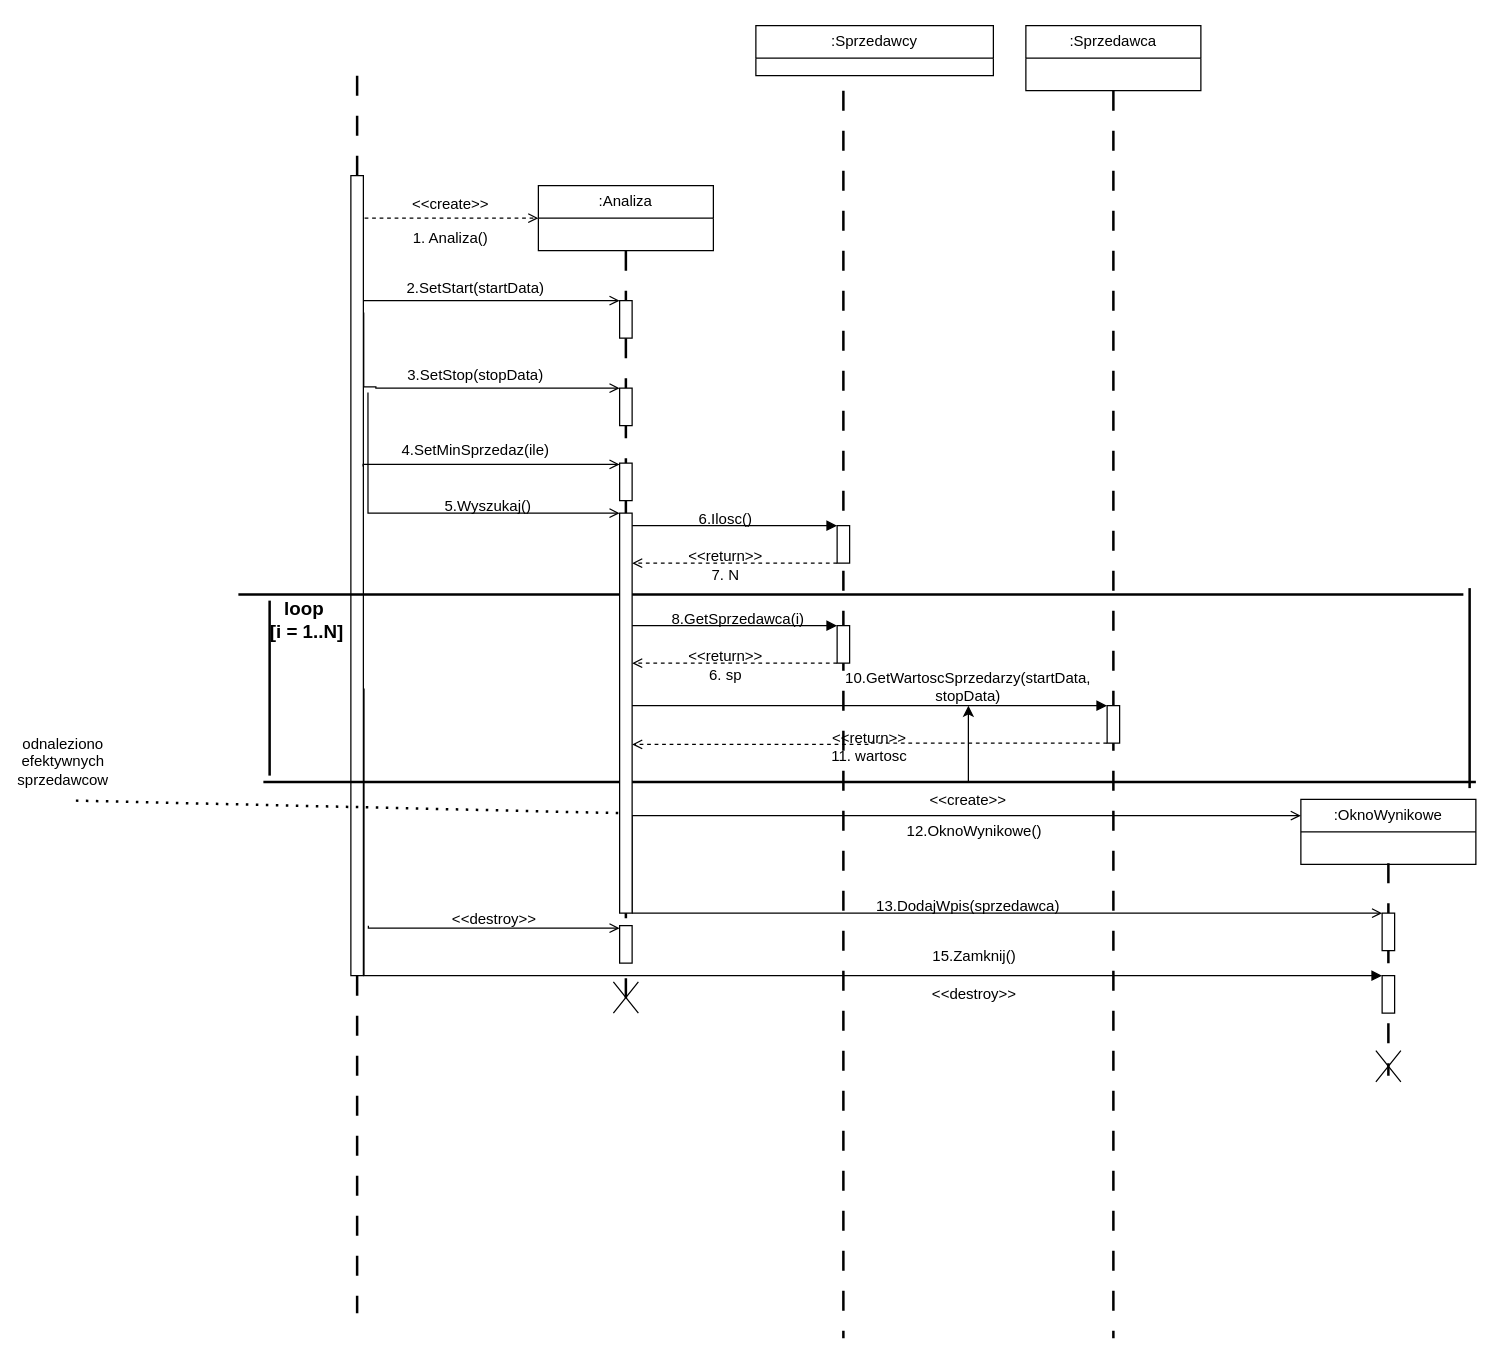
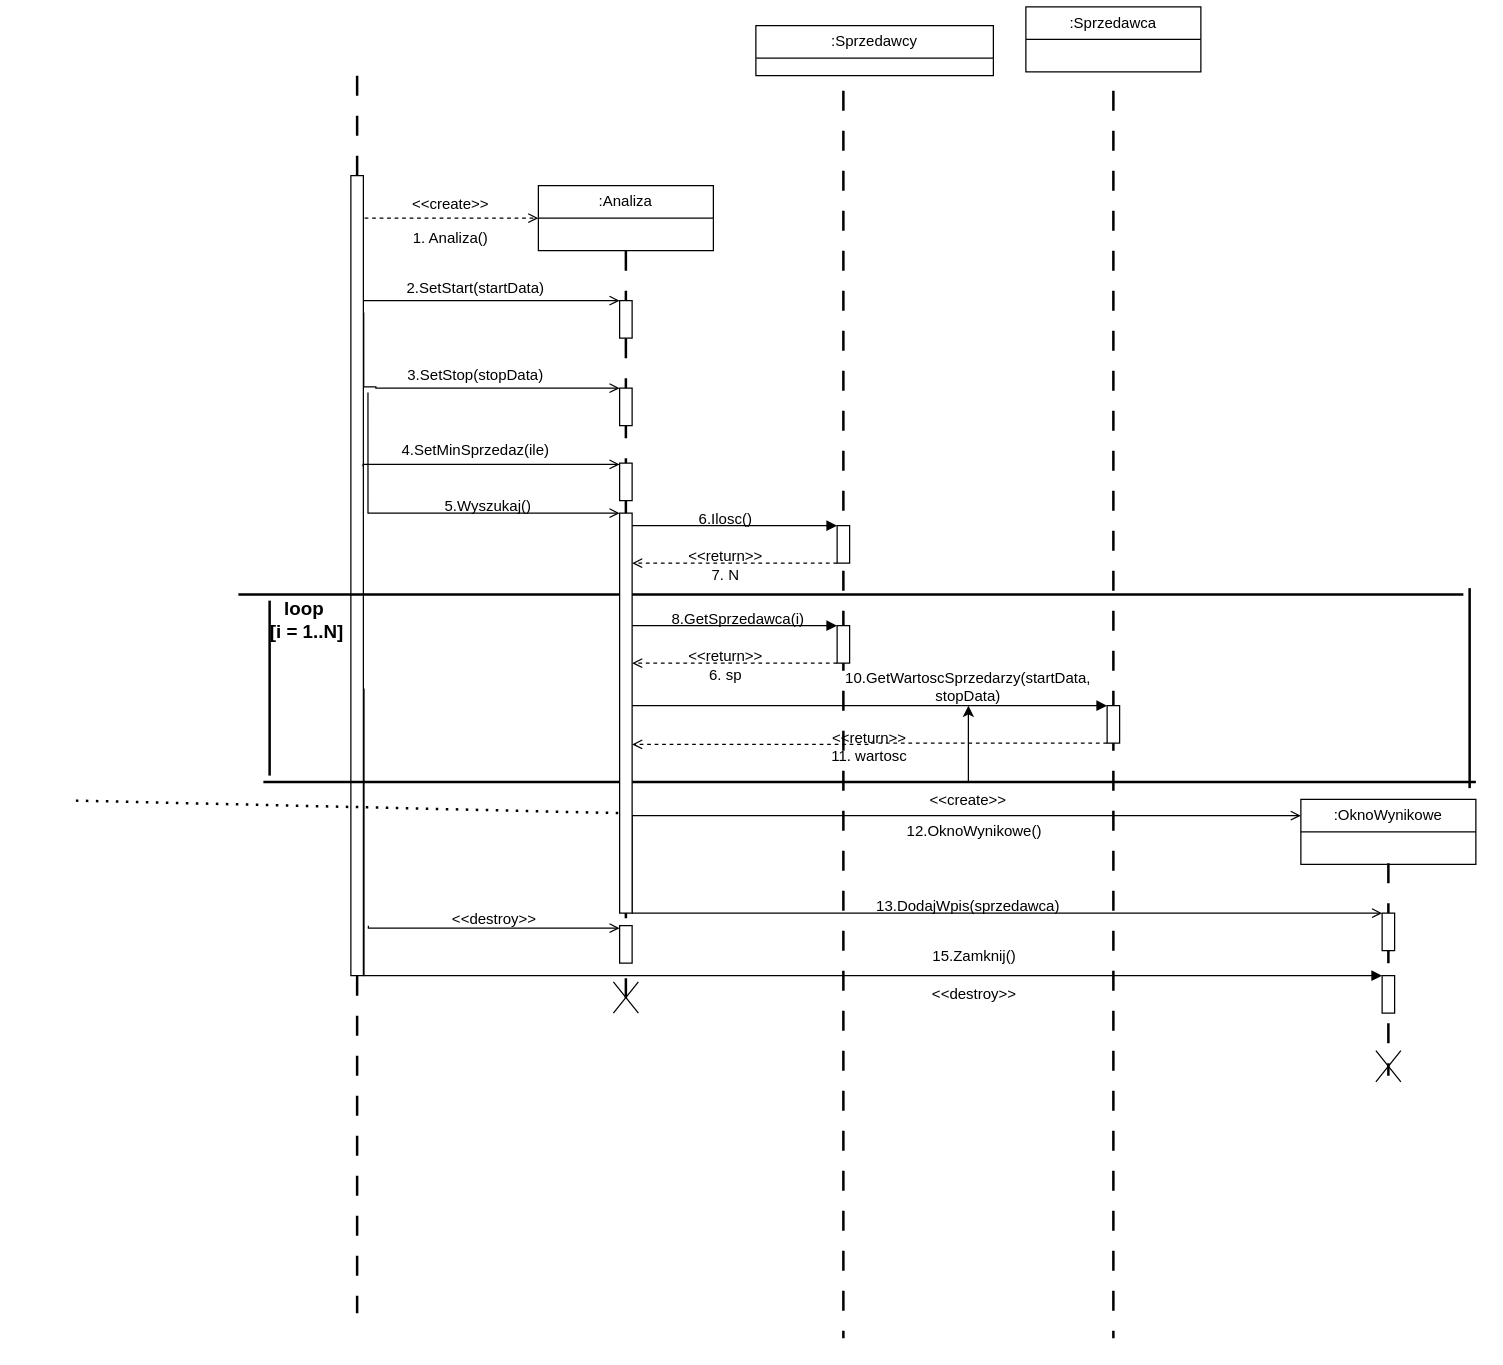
(1113, 58) -> (1113, 39)
(63, 762) -> none
